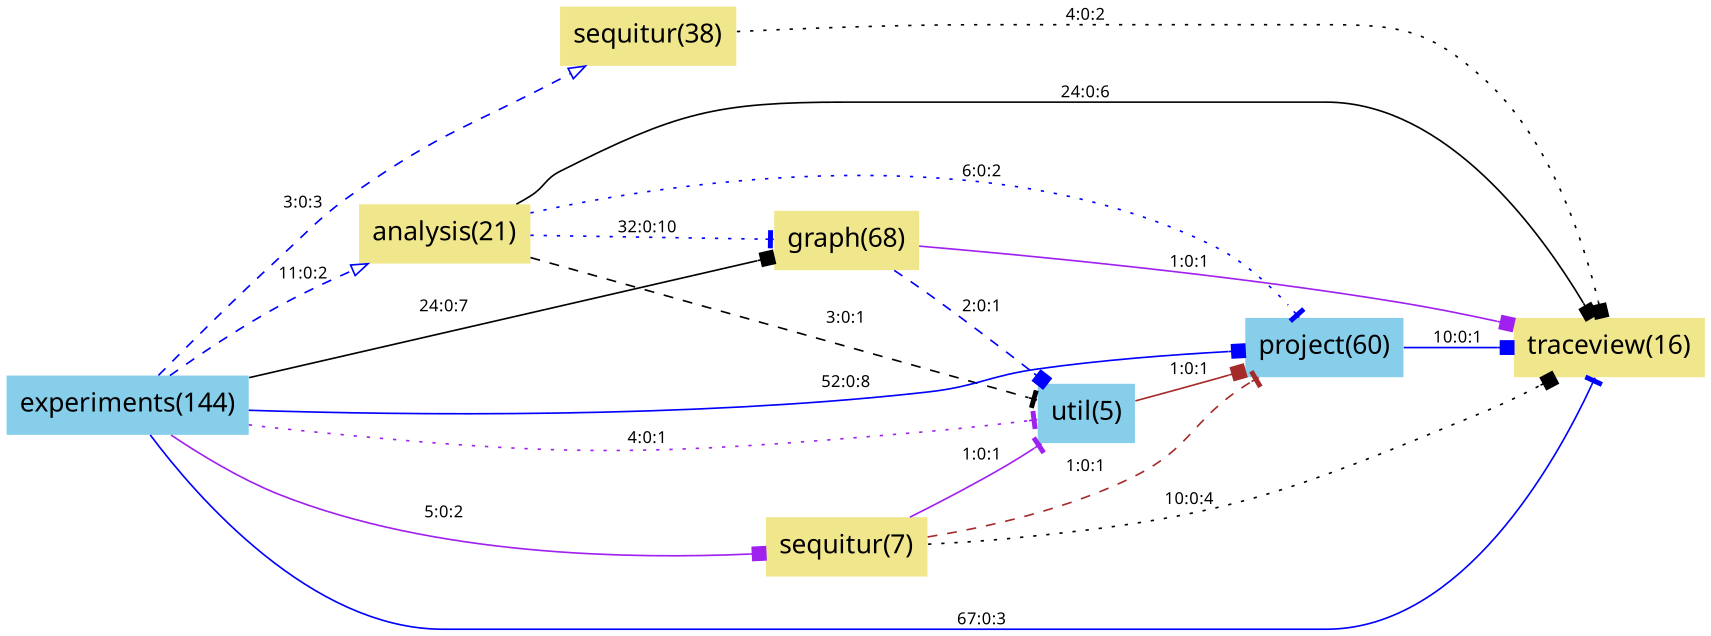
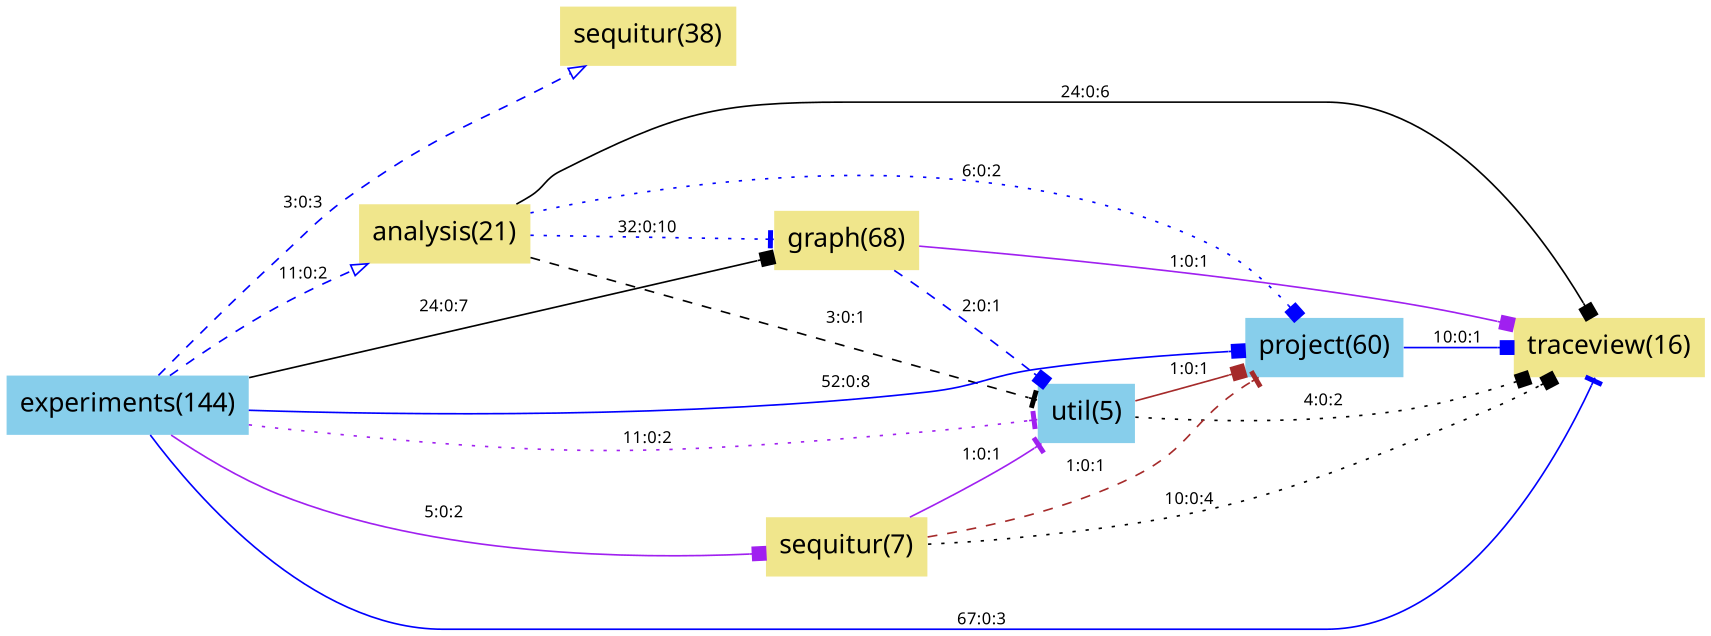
(1244, 25) -> (1326, 418)
(923, 178) -> (923, 178)
(648, 439) -> (648, 439)
